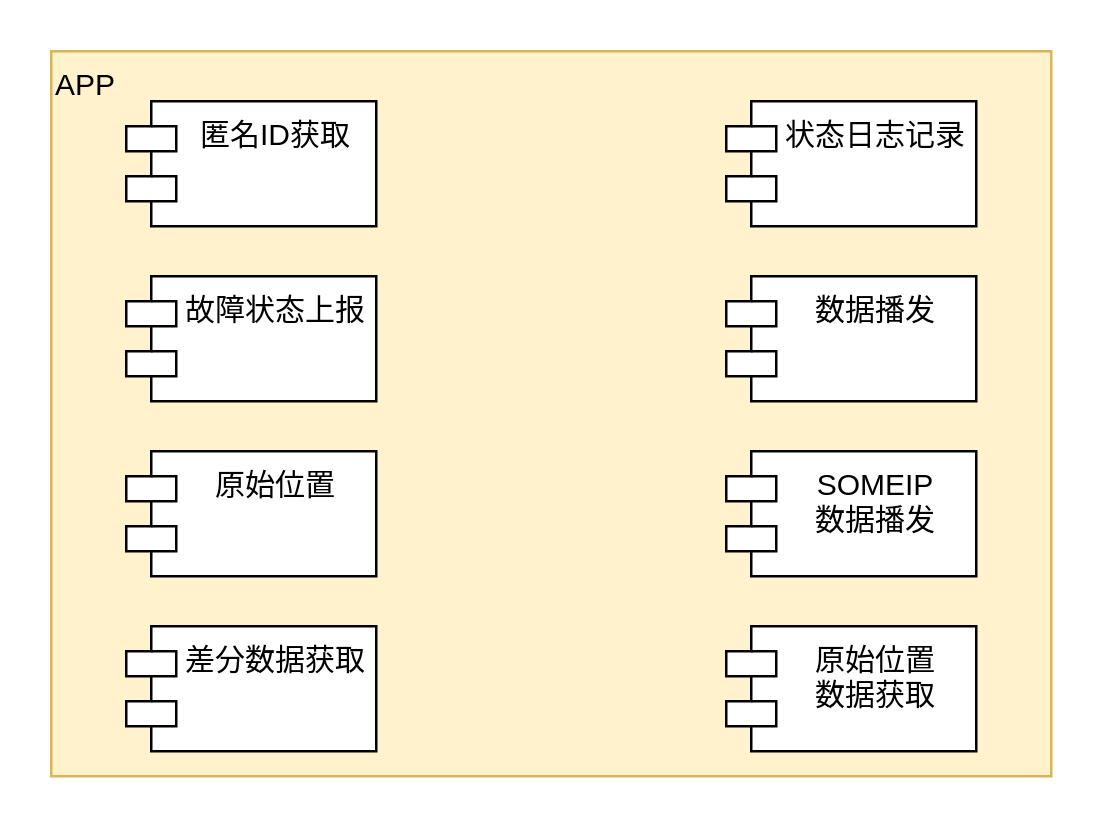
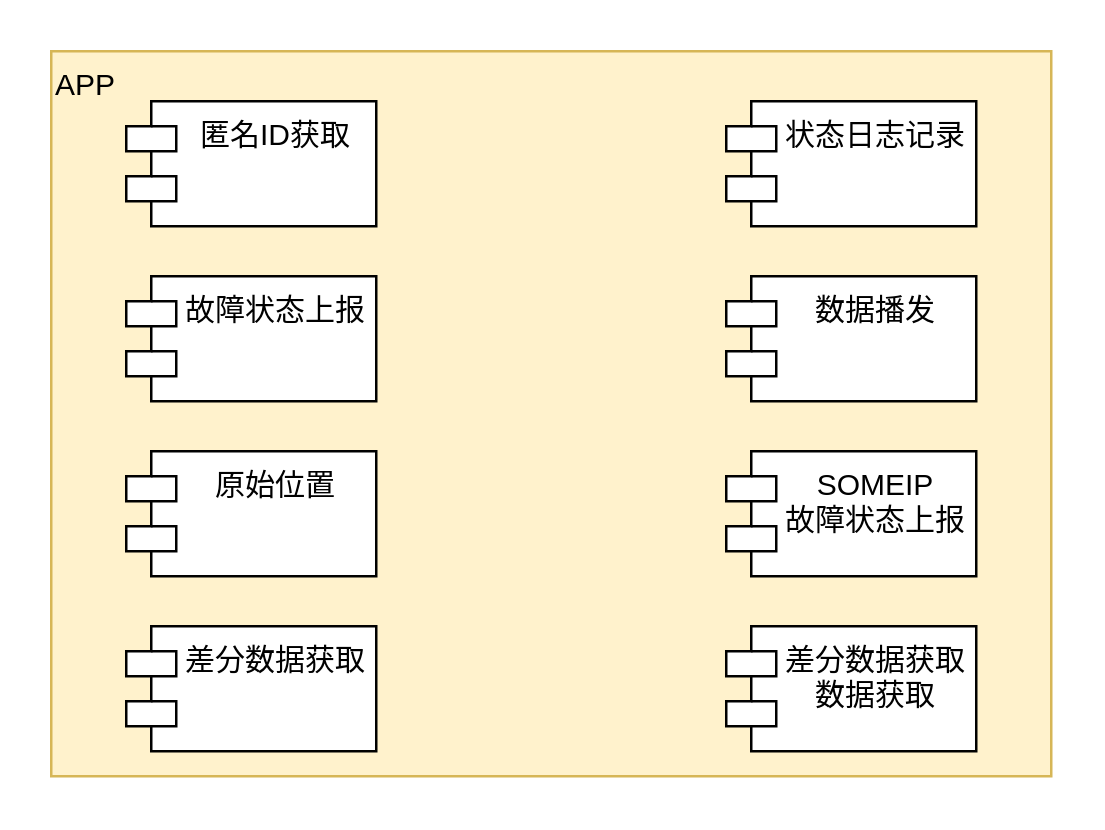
(875, 485) -> (875, 485)
(875, 660) -> (875, 660)
